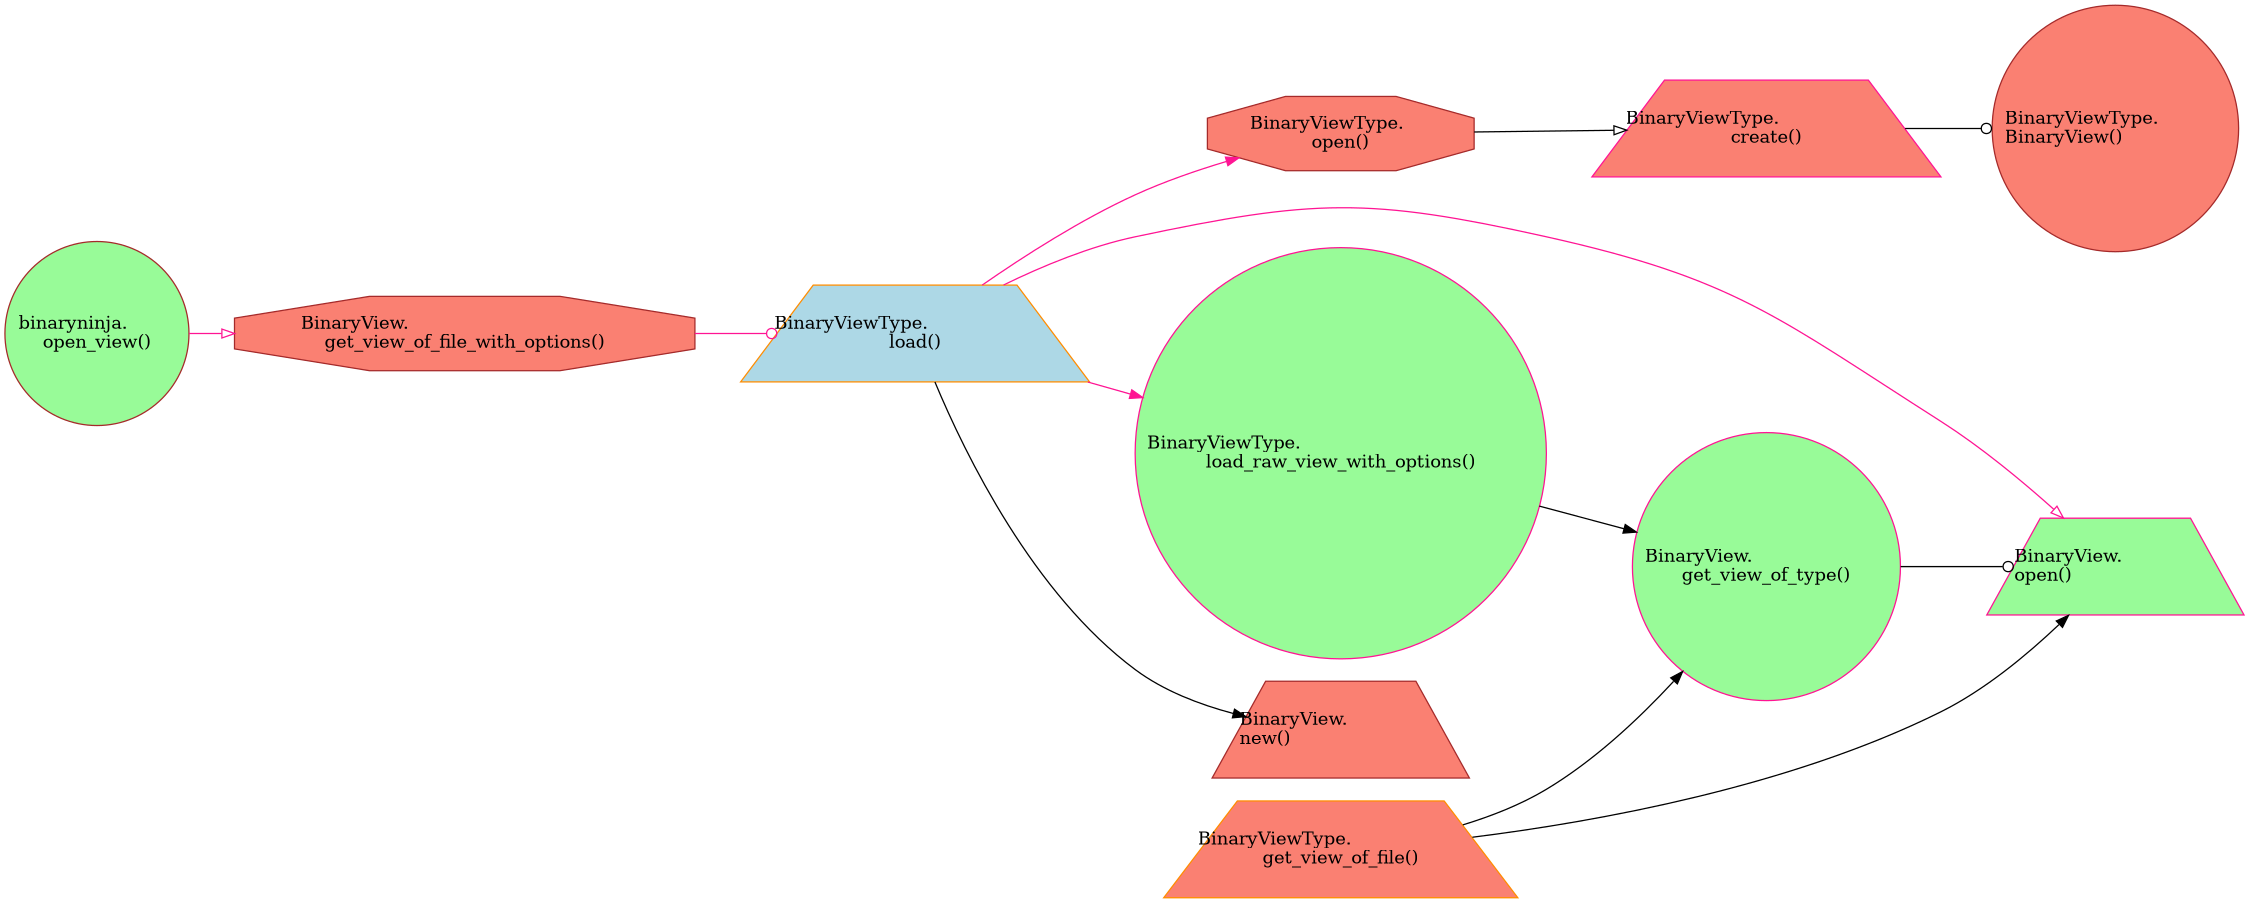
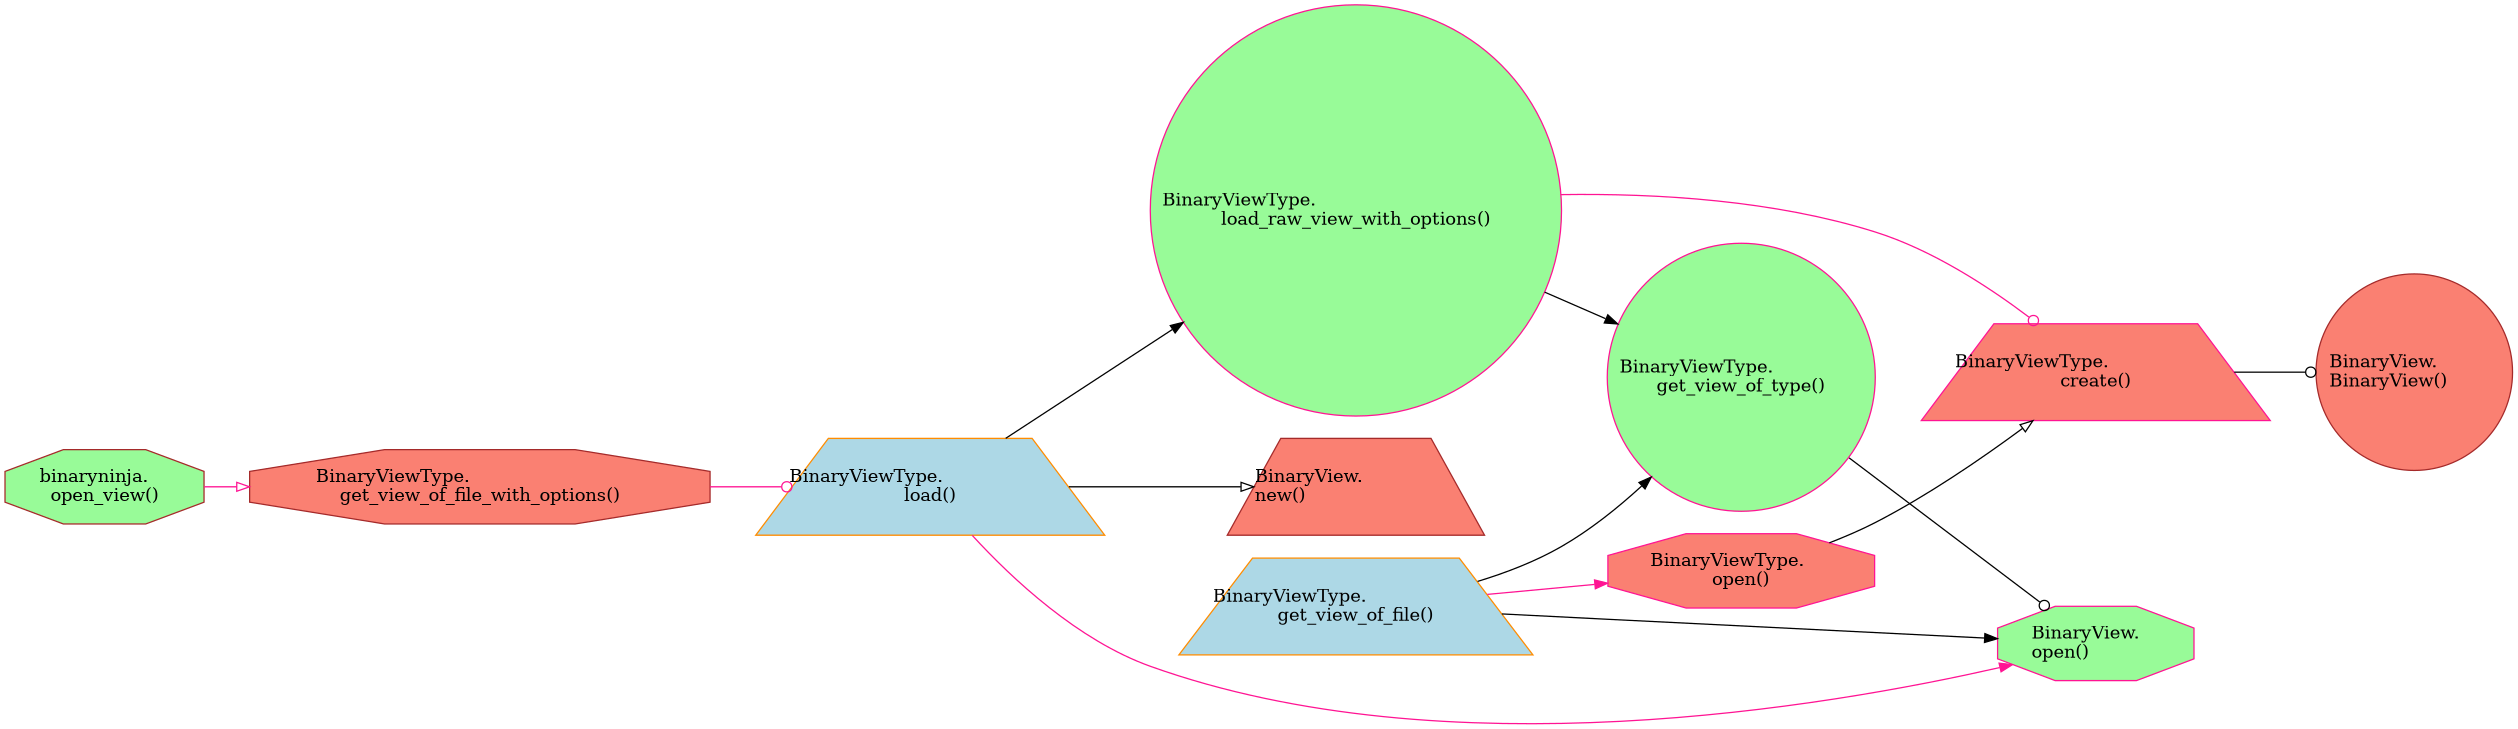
(2115, 128) -> (2414, 372)
(1341, 134) -> (1741, 571)
(1099, 213) -> (1541, 589)
none -> (1807, 215)
(1559, 240) -> (1463, 721)
(97, 334) -> (105, 487)
(465, 334) -> (480, 487)
(1109, 388) -> (1089, 384)
(1766, 567) -> (1741, 377)
(2115, 567) -> (2096, 643)
(1049, 582) -> (1155, 487)
(1341, 849) -> (1356, 607)
